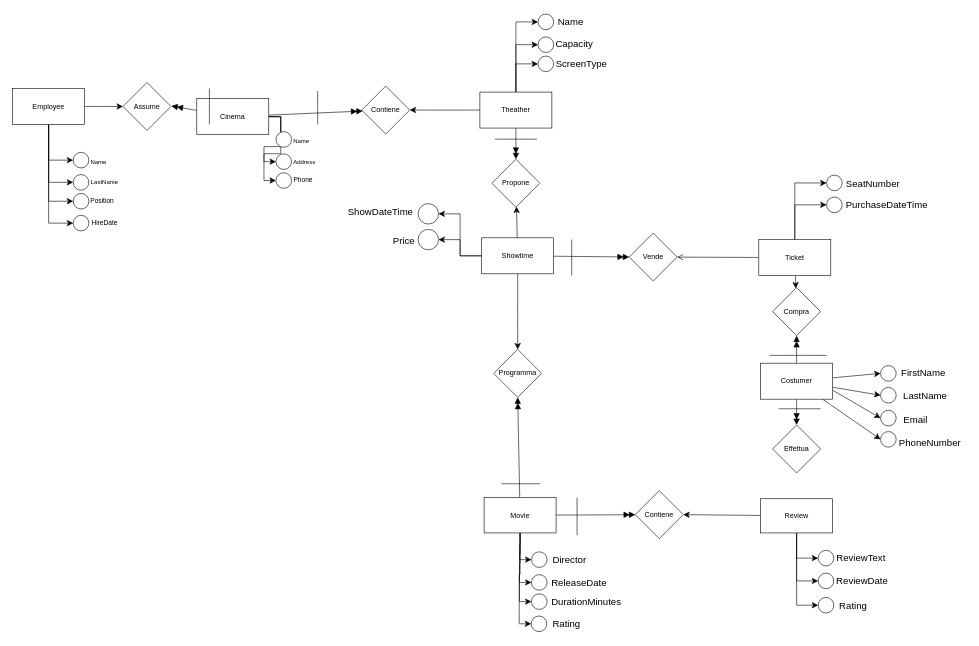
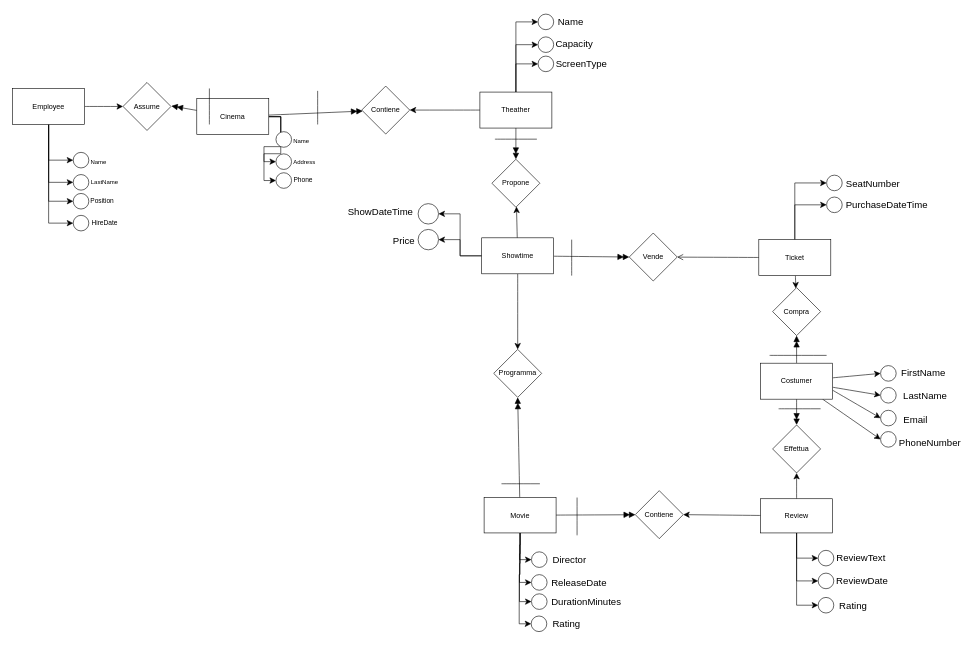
none -> (797, 488)
